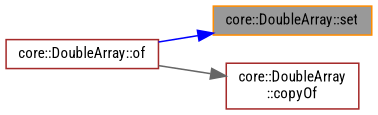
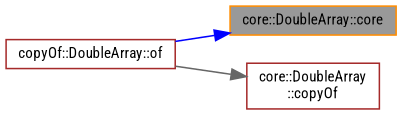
(293, 21) -> (313, 21)
(82, 54) -> (91, 54)
